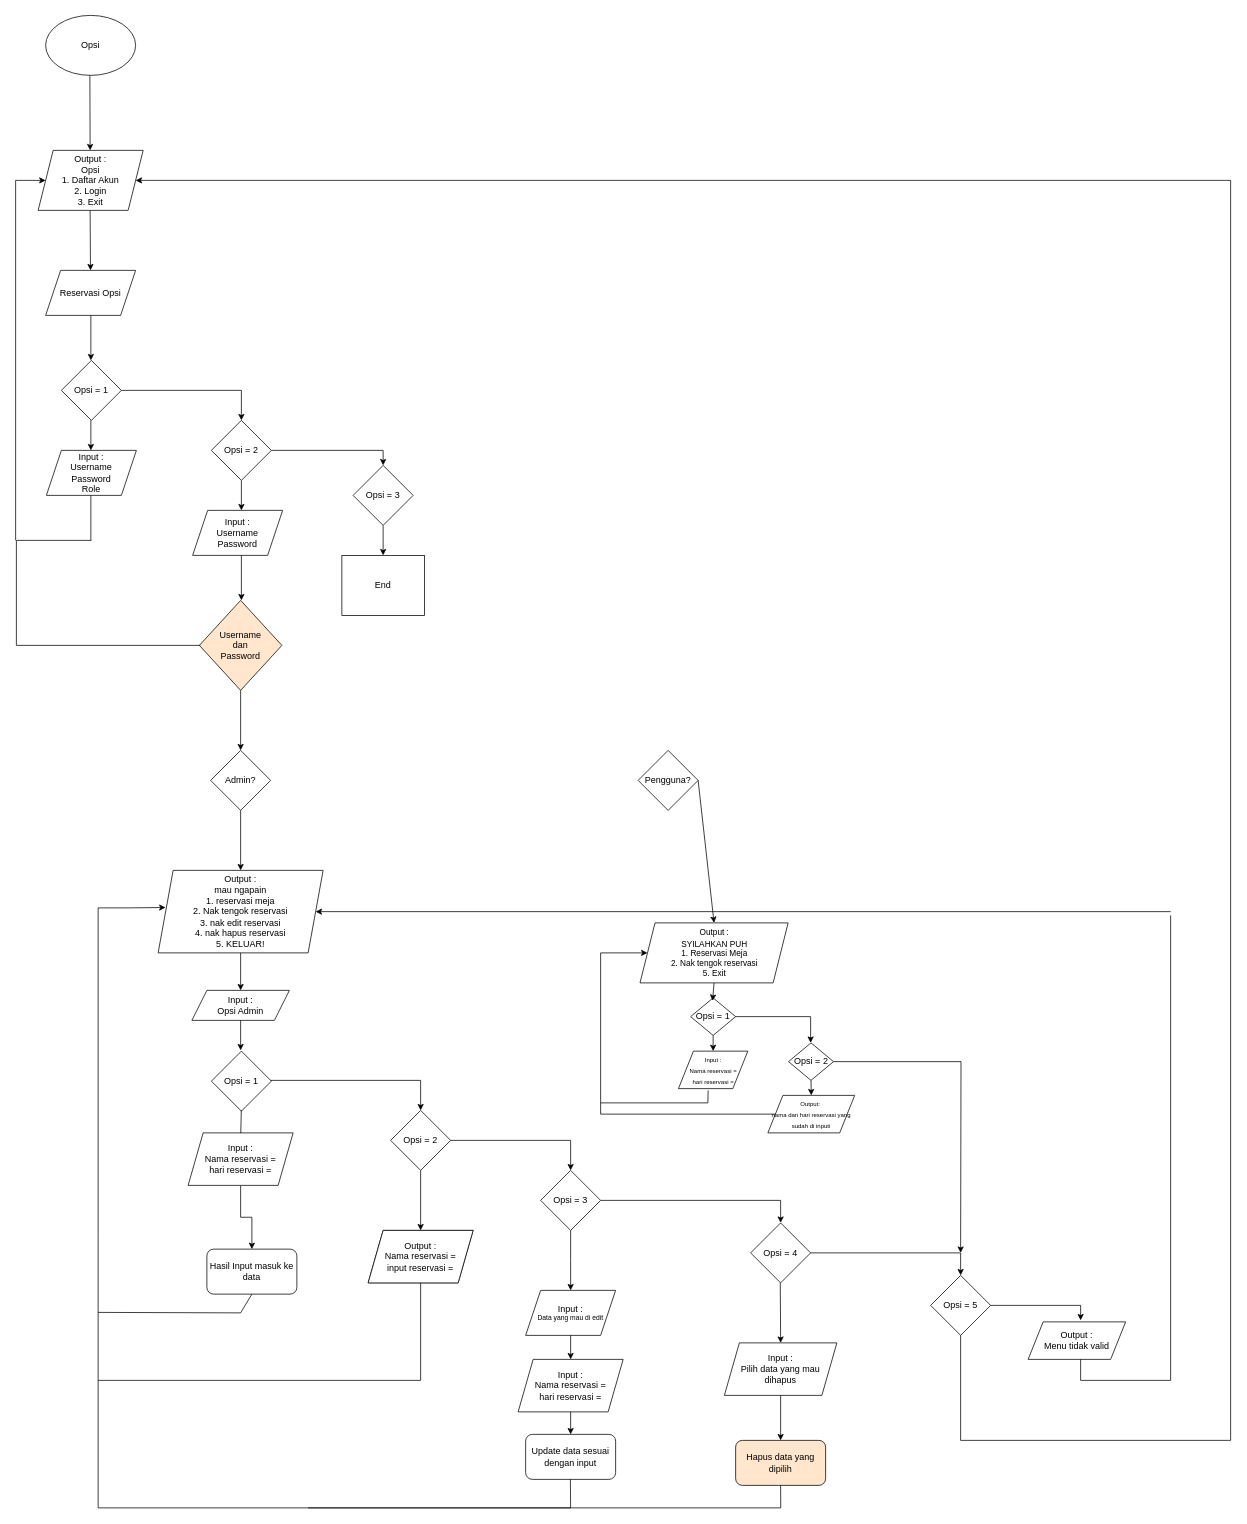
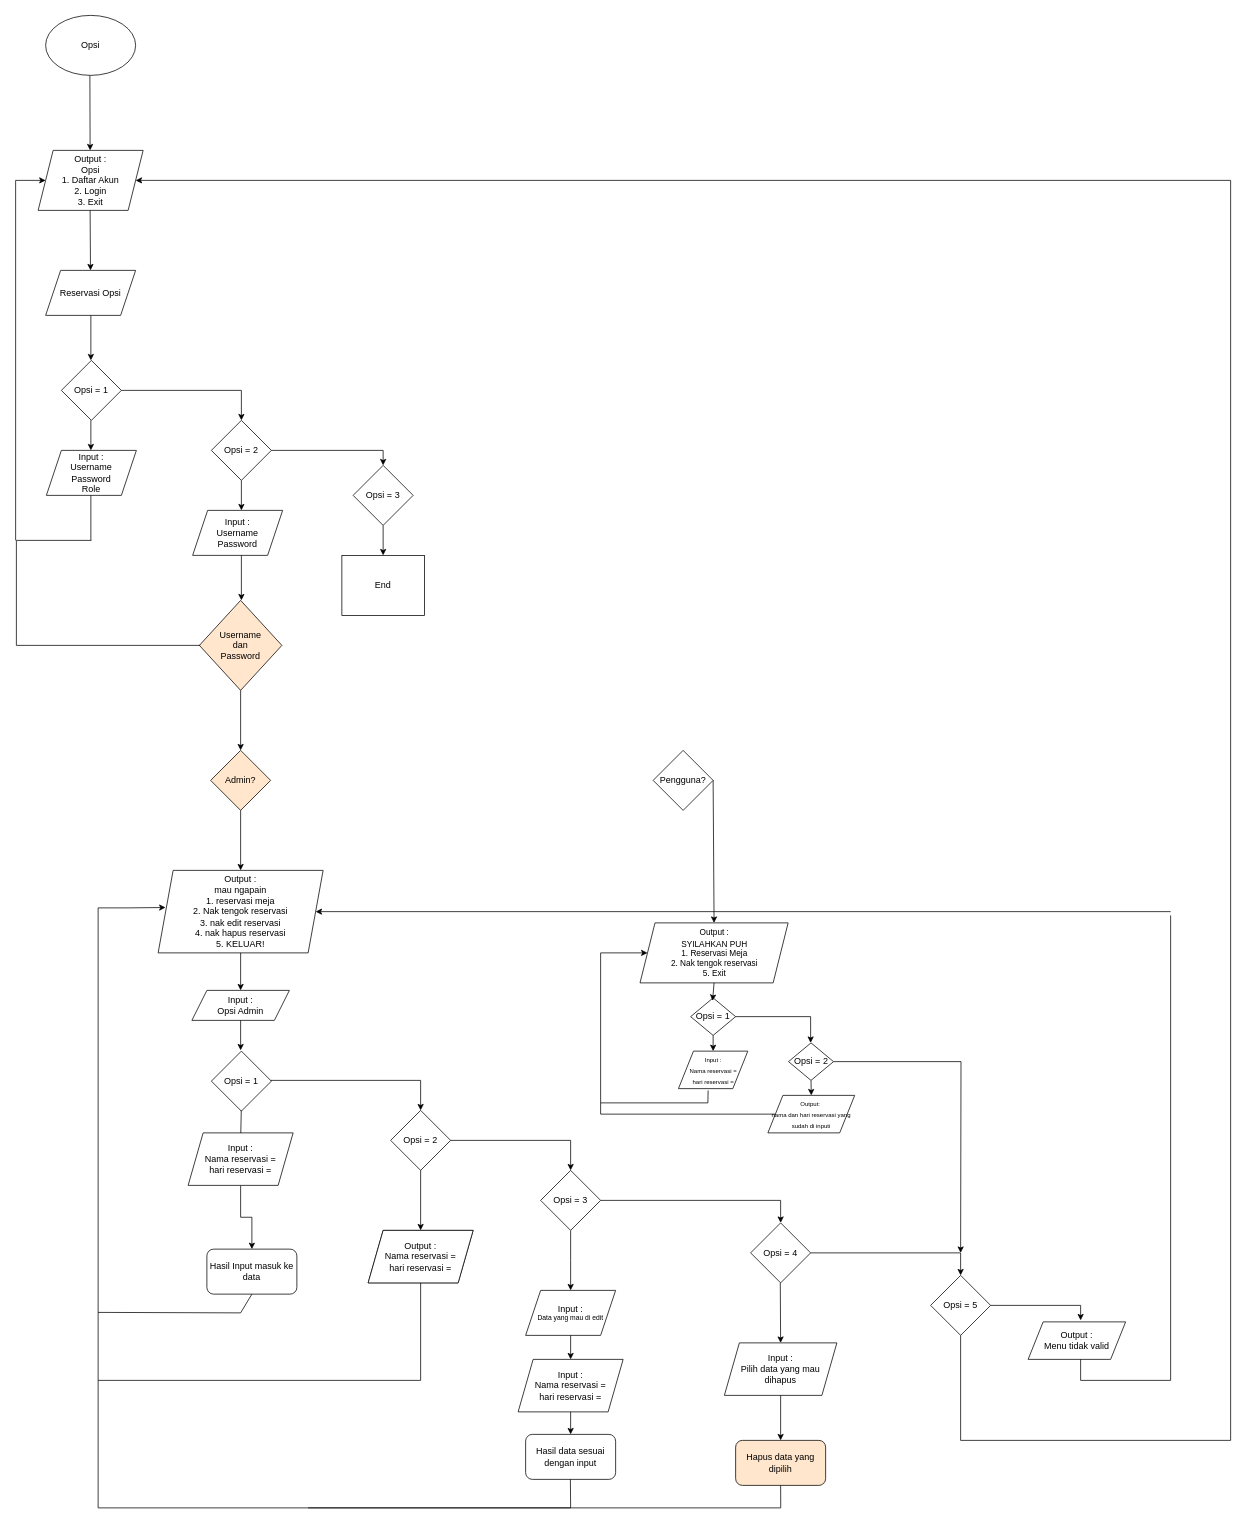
(240, 780) -> (240, 780)
(668, 780) -> (683, 780)
(420, 1257) -> (420, 1257)
(570, 1457) -> (570, 1457)
